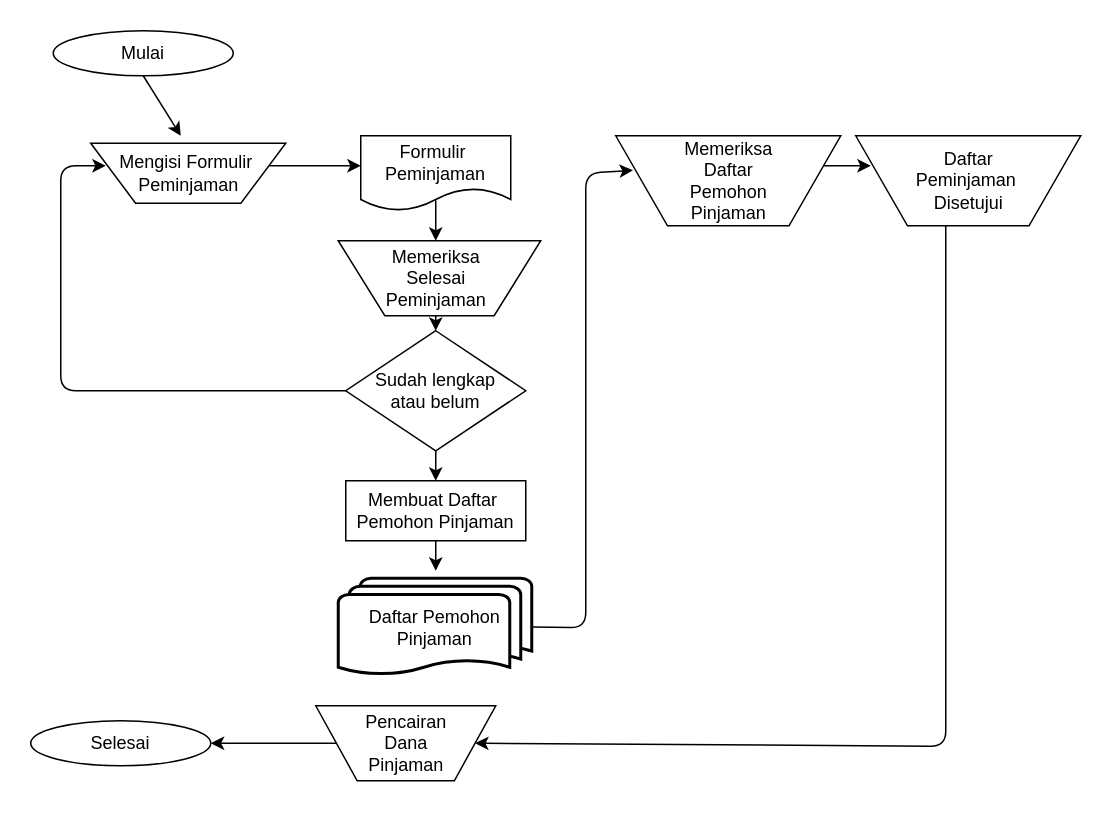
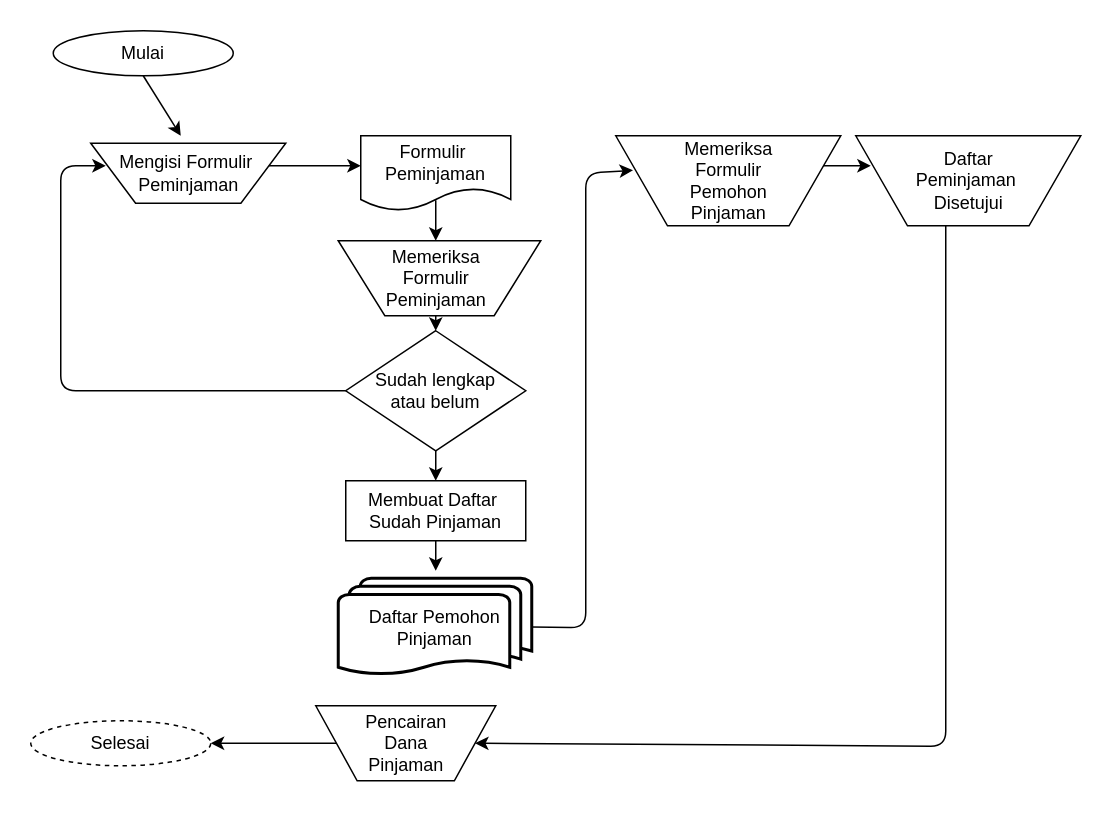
(729, 181) -> (729, 181)
(437, 278) -> (437, 278)
(436, 511) -> (436, 511)
(121, 743) -> (121, 743)
